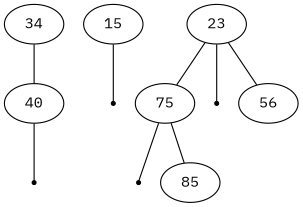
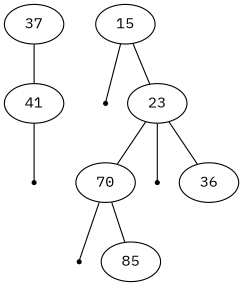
(34, 24) -> (34, 24)
none -> (141, 64)
(34, 103) -> (34, 103)
(165, 103) -> (106, 183)
(268, 103) -> (209, 183)
